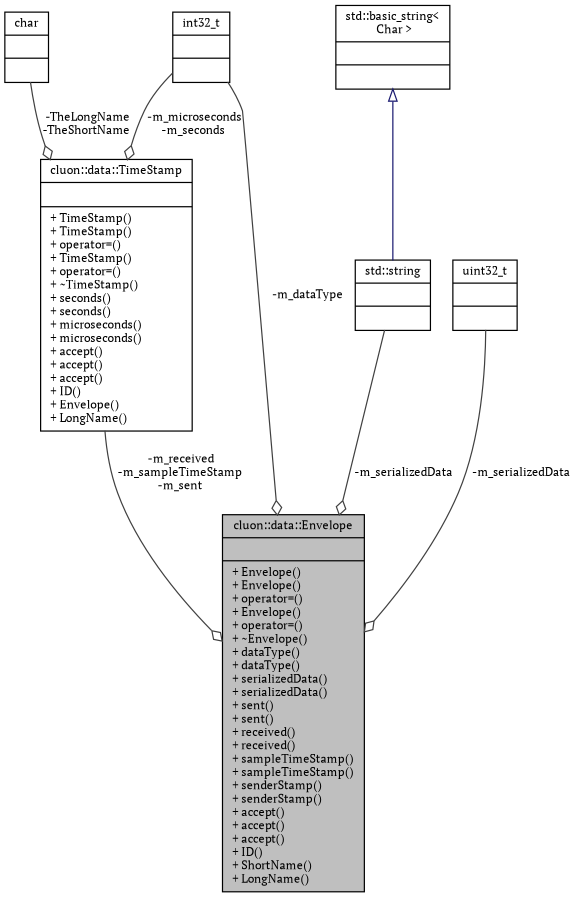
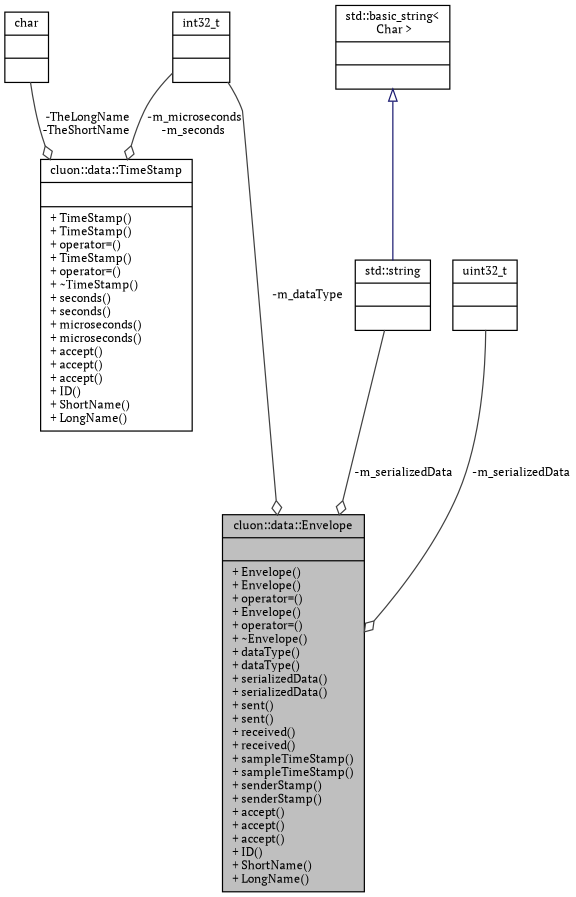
(85, 405) -> (91, 405)
(140, 540) -> none
